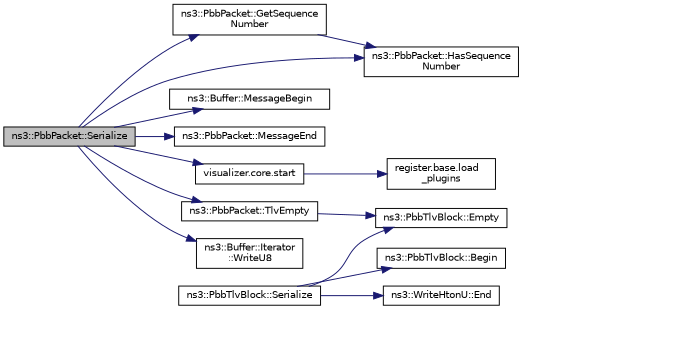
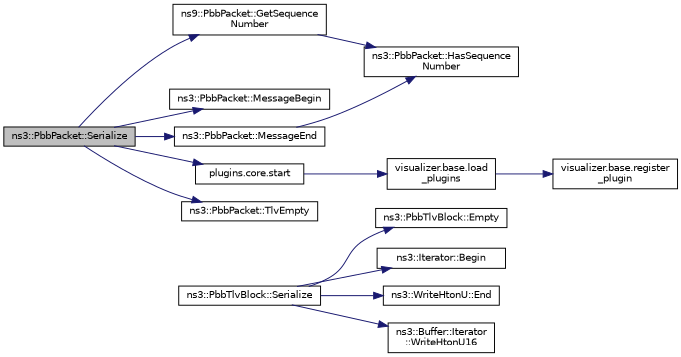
(250, 20) -> (250, 20)
(212, 70) -> (353, 108)
(250, 99) -> (250, 99)
(250, 174) -> (250, 174)
(441, 174) -> (441, 174)
none -> (615, 174)
(342, 215) -> none
(250, 253) -> none
(441, 258) -> (441, 258)
none -> (441, 338)
